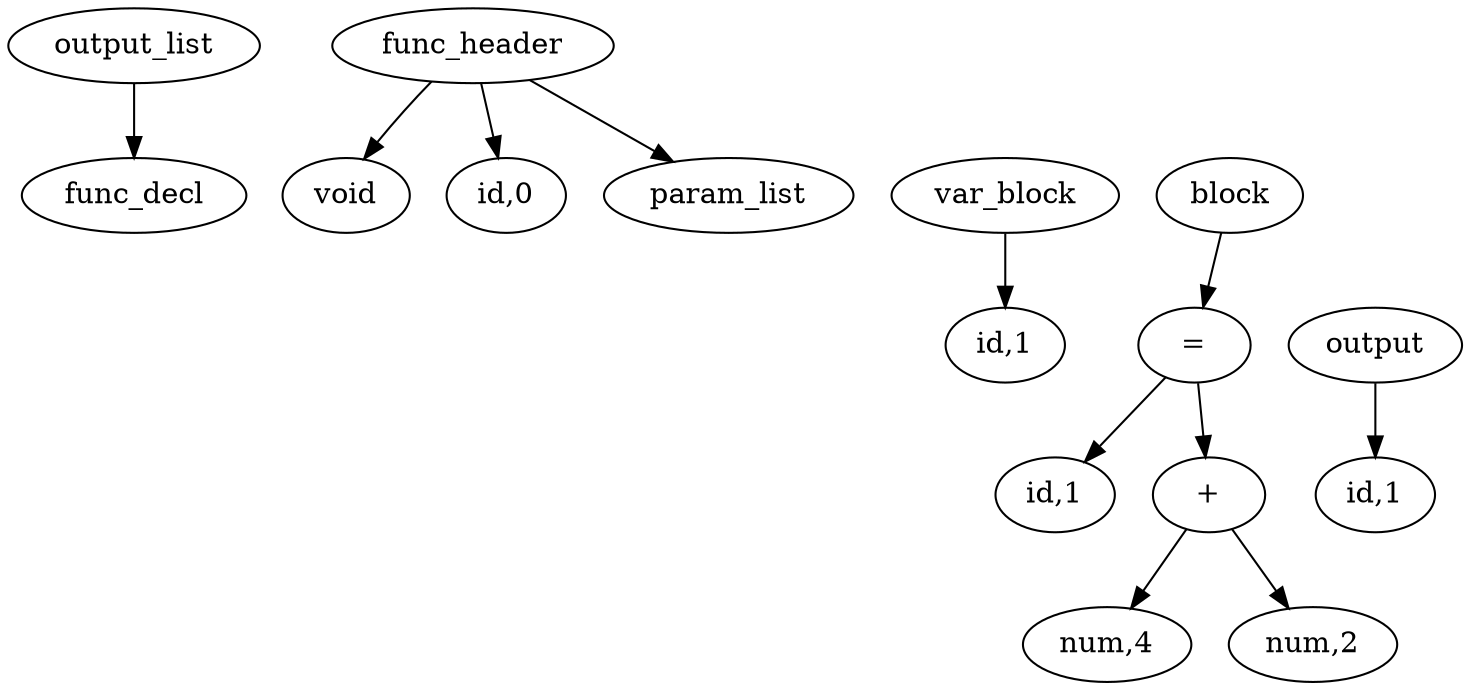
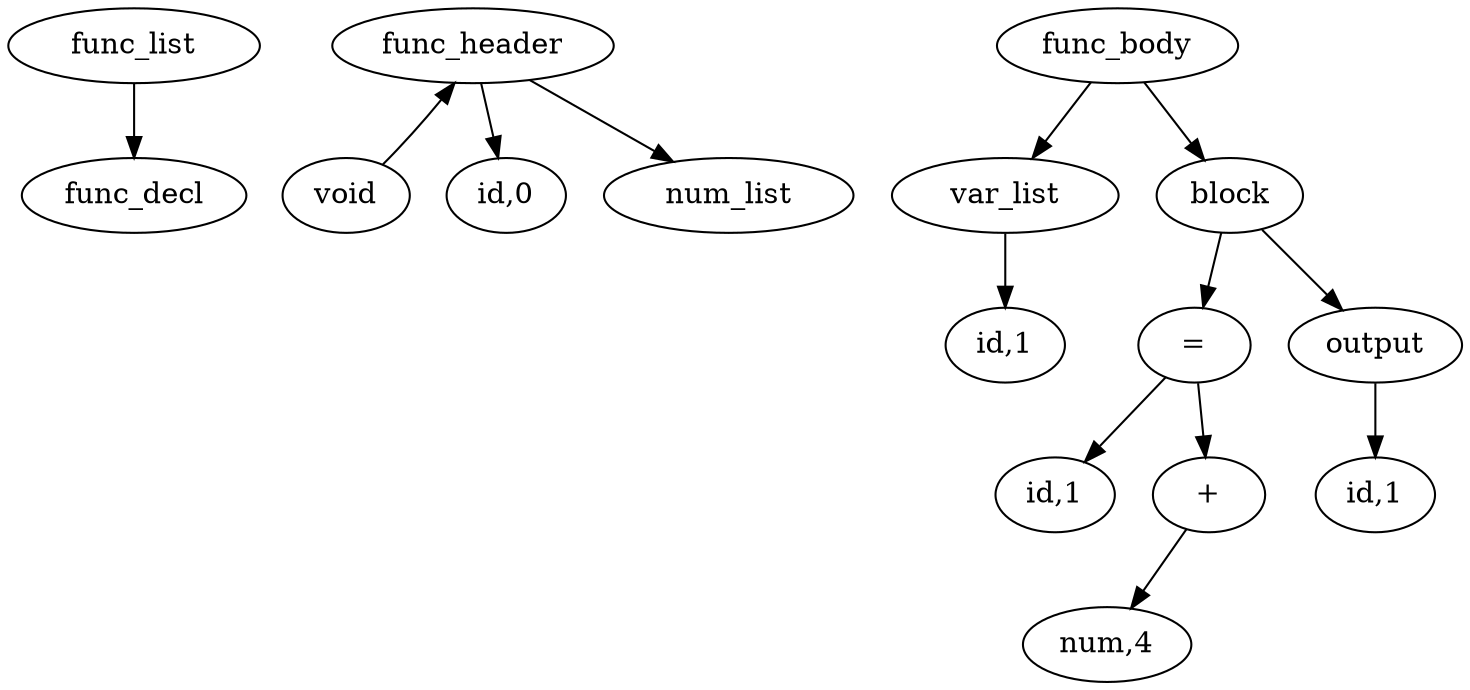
(134, 46) -> (134, 46)
none -> (1118, 46)
(404, 111) -> (413, 133)
(729, 195) -> (729, 195)
(1005, 195) -> (1005, 195)
none -> (1295, 262)
(1313, 645) -> none
